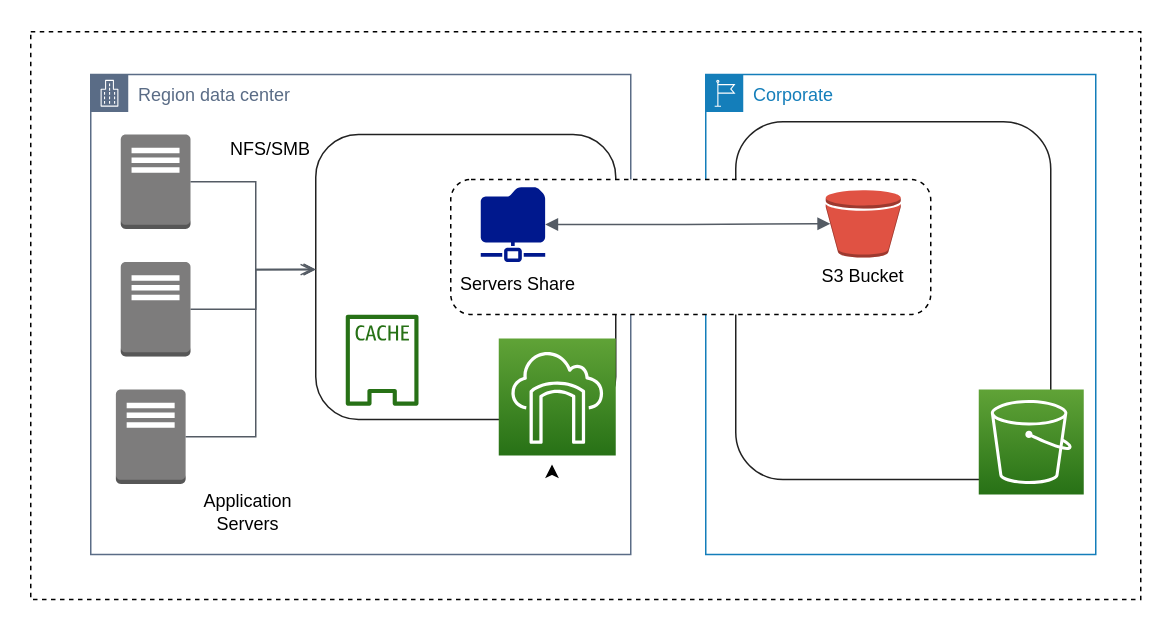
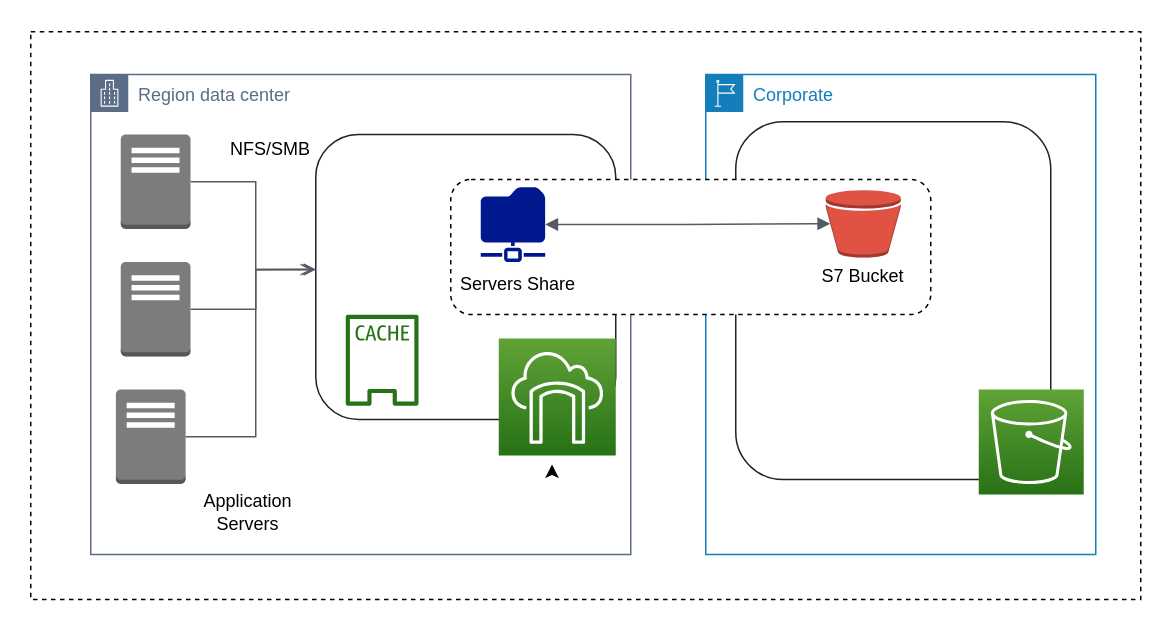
(863, 277) -> (863, 277)
